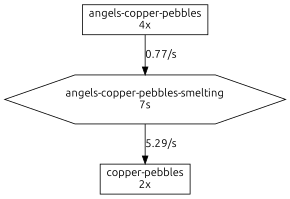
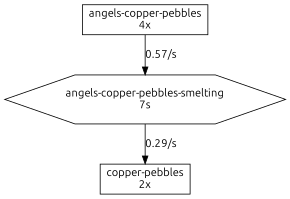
(161, 55) -> (161, 55)
(161, 144) -> (161, 144)
